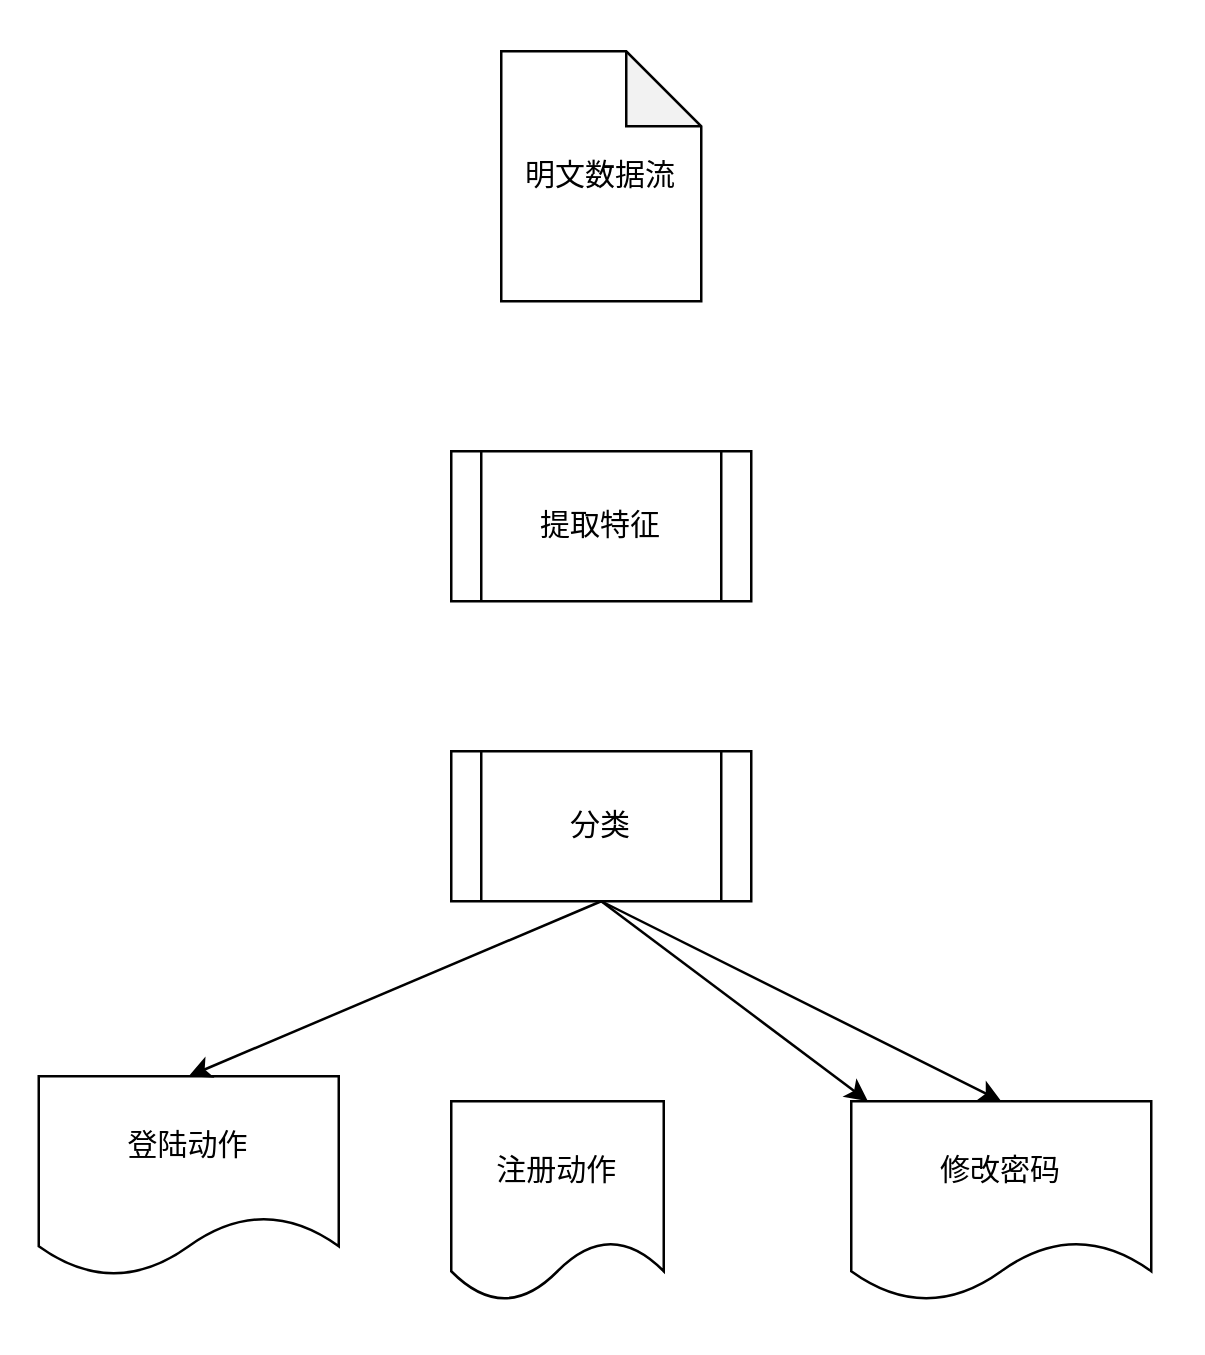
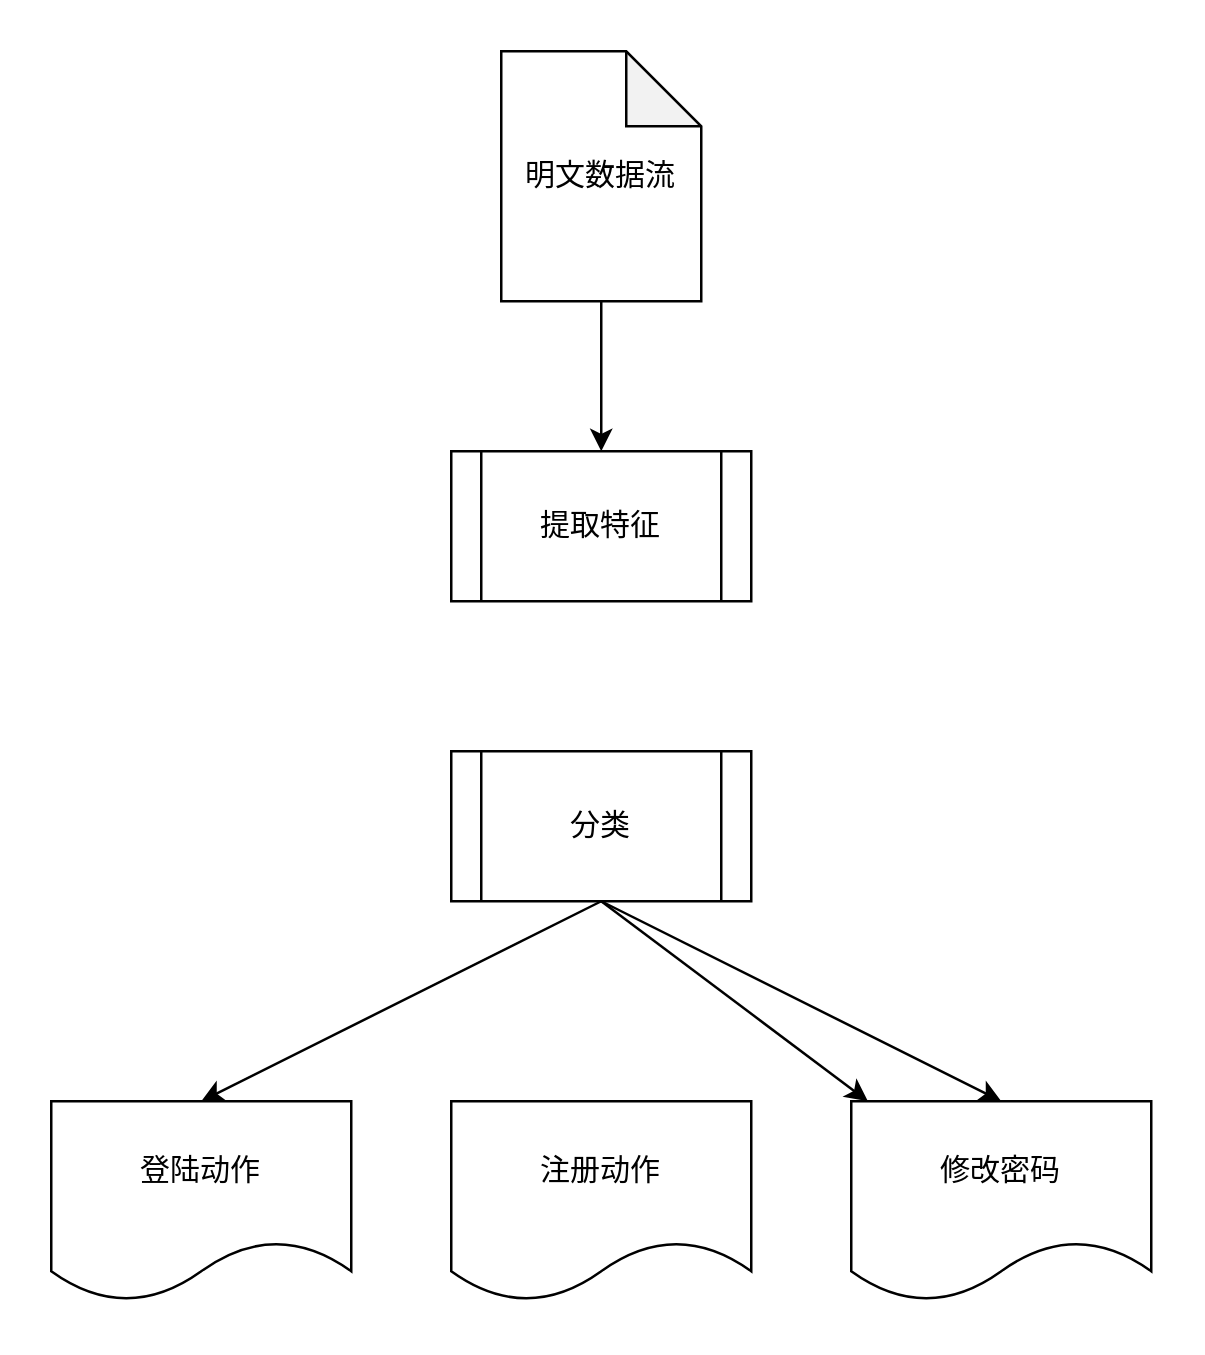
none -> (601, 368)
(189, 1176) -> (201, 1201)
(558, 1201) -> (601, 1201)
